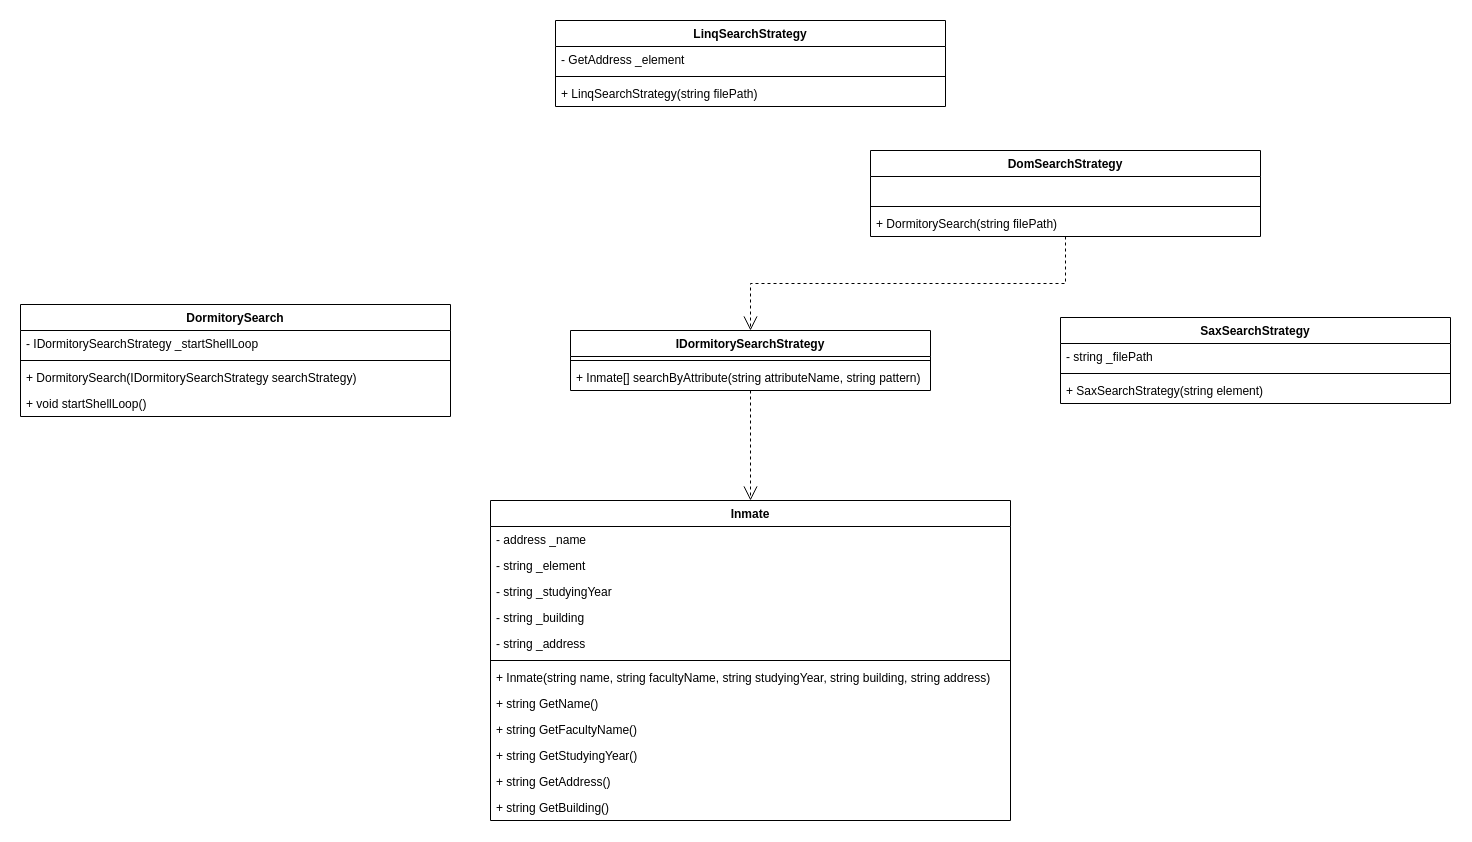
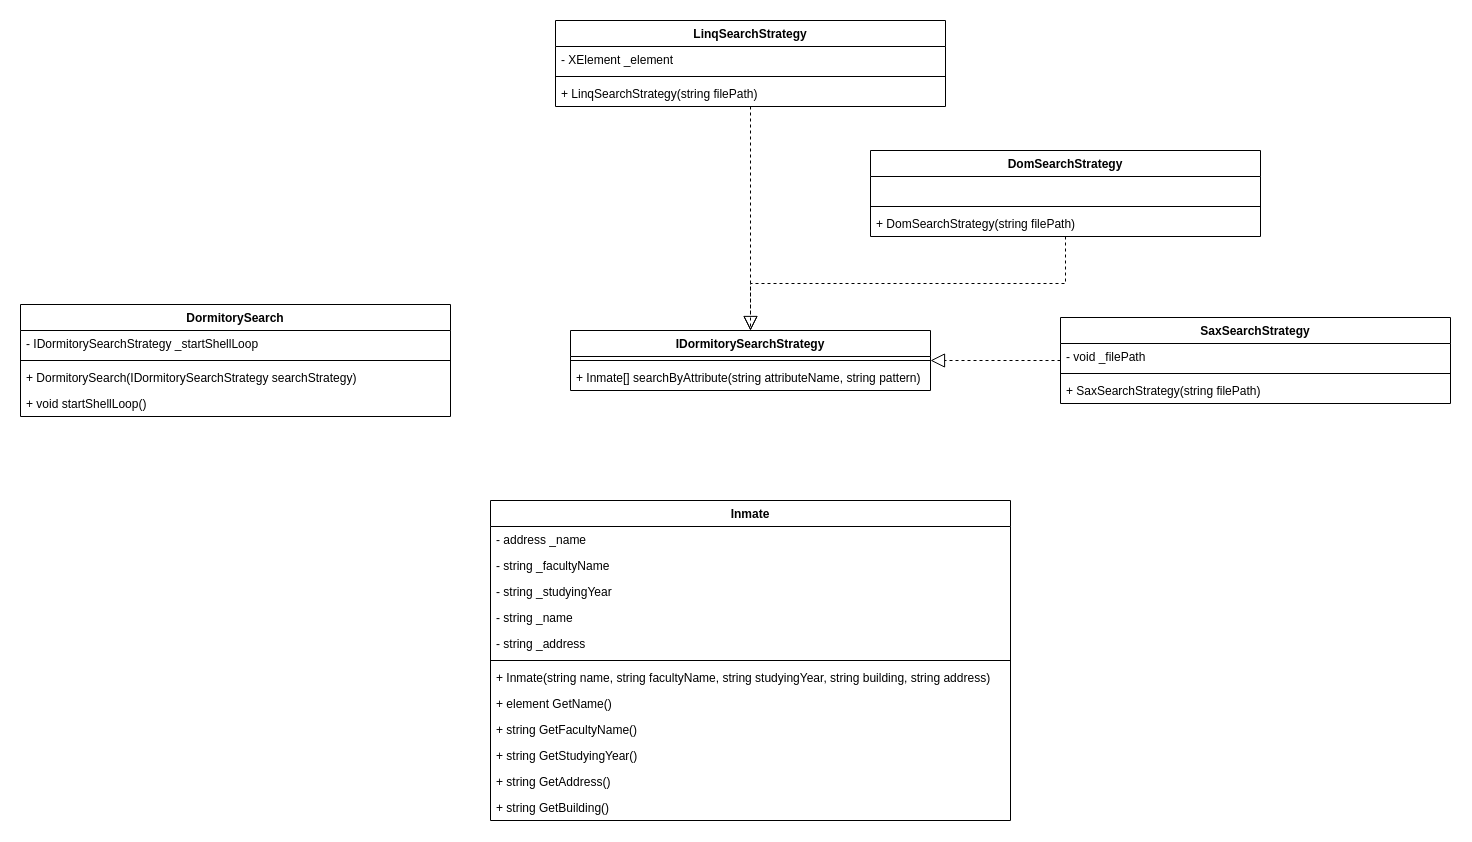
(627, 60) -> (619, 60)
none -> (751, 194)
(981, 224) -> (989, 224)
(1119, 357) -> (1112, 357)
none -> (1002, 361)
(1177, 391) -> (1179, 391)
(751, 445) -> none
(547, 566) -> (560, 566)
(547, 618) -> (538, 618)
(552, 704) -> (555, 704)
